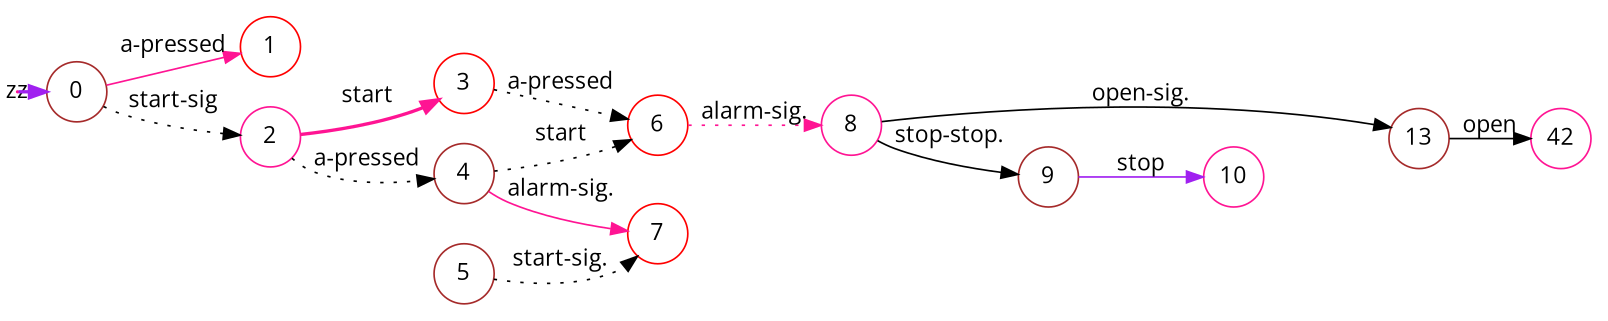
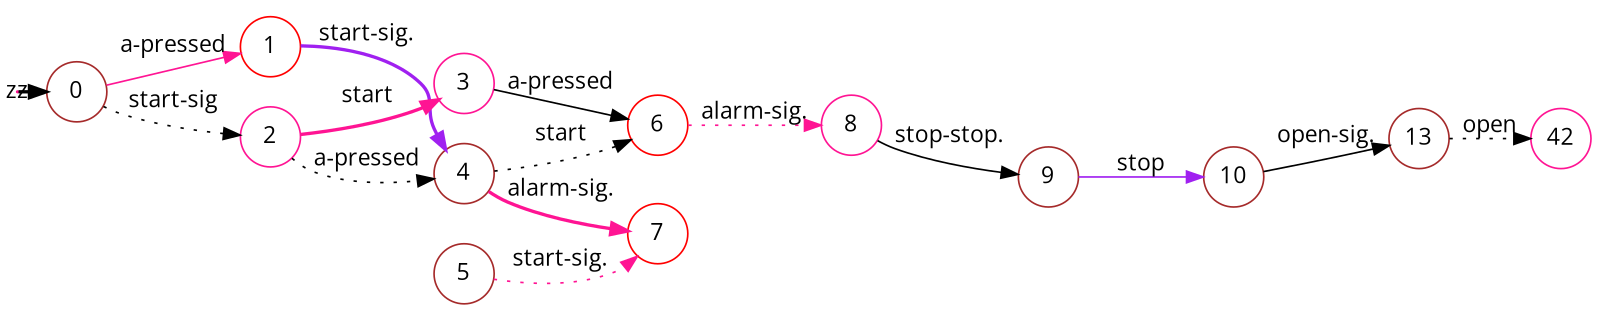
none -> (390, 63)
(464, 83) -> (464, 83)
(24, 92) -> (24, 92)
(553, 103) -> (553, 103)
(1128, 107) -> (1318, 161)
(1482, 139) -> (1482, 139)
(1234, 177) -> (1234, 177)
(548, 216) -> (548, 216)
(560, 283) -> (560, 283)
